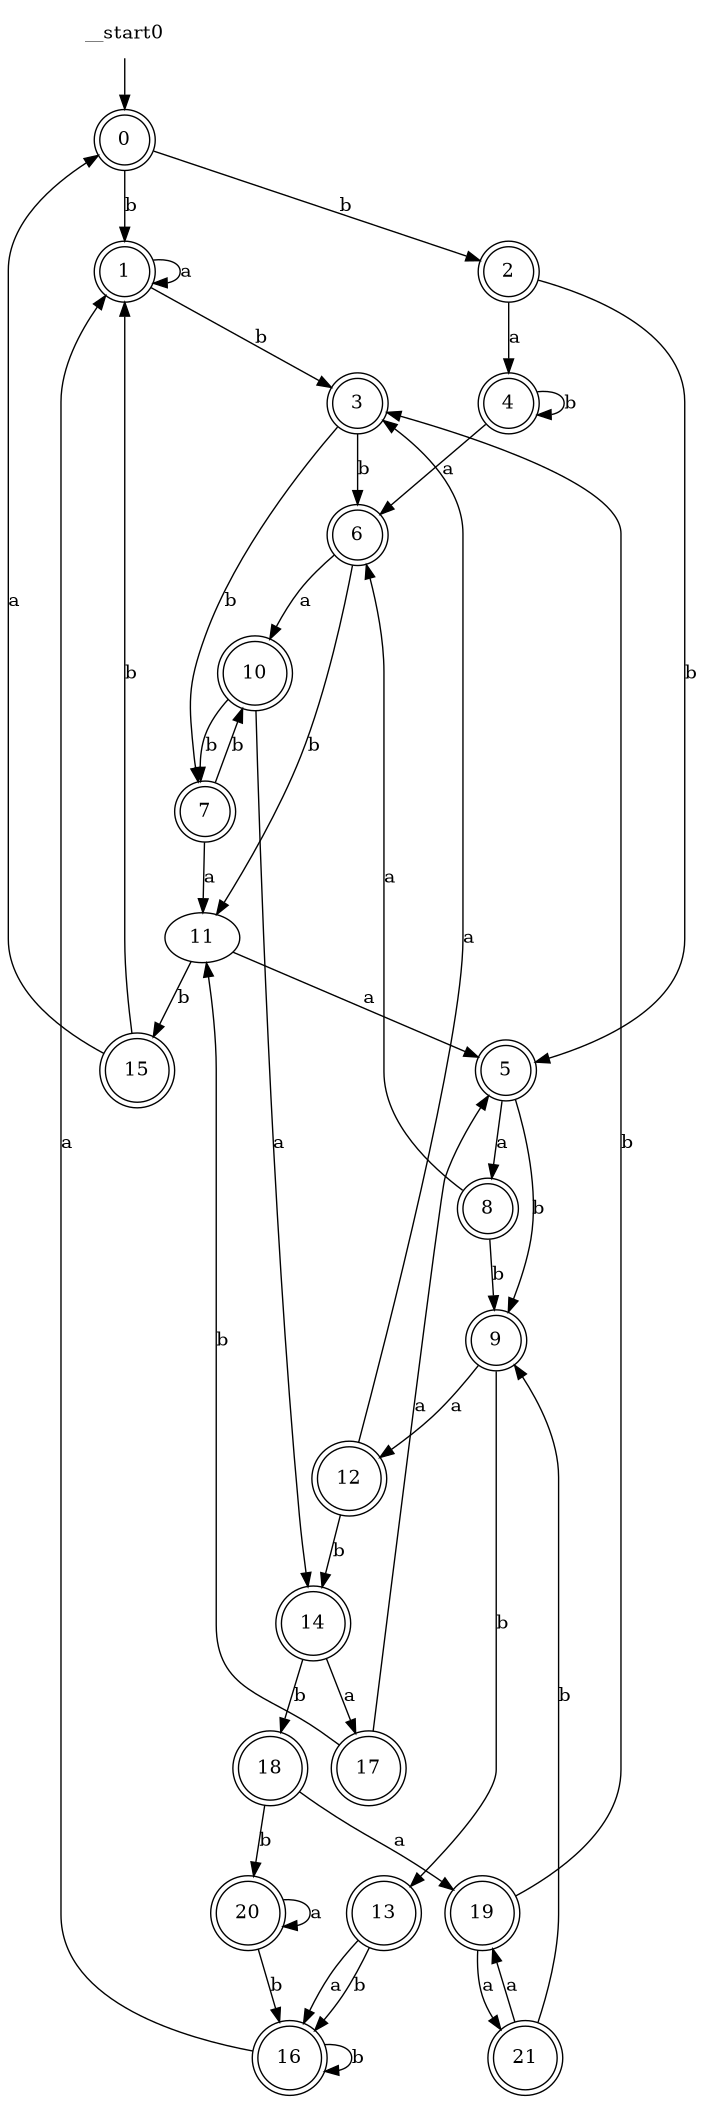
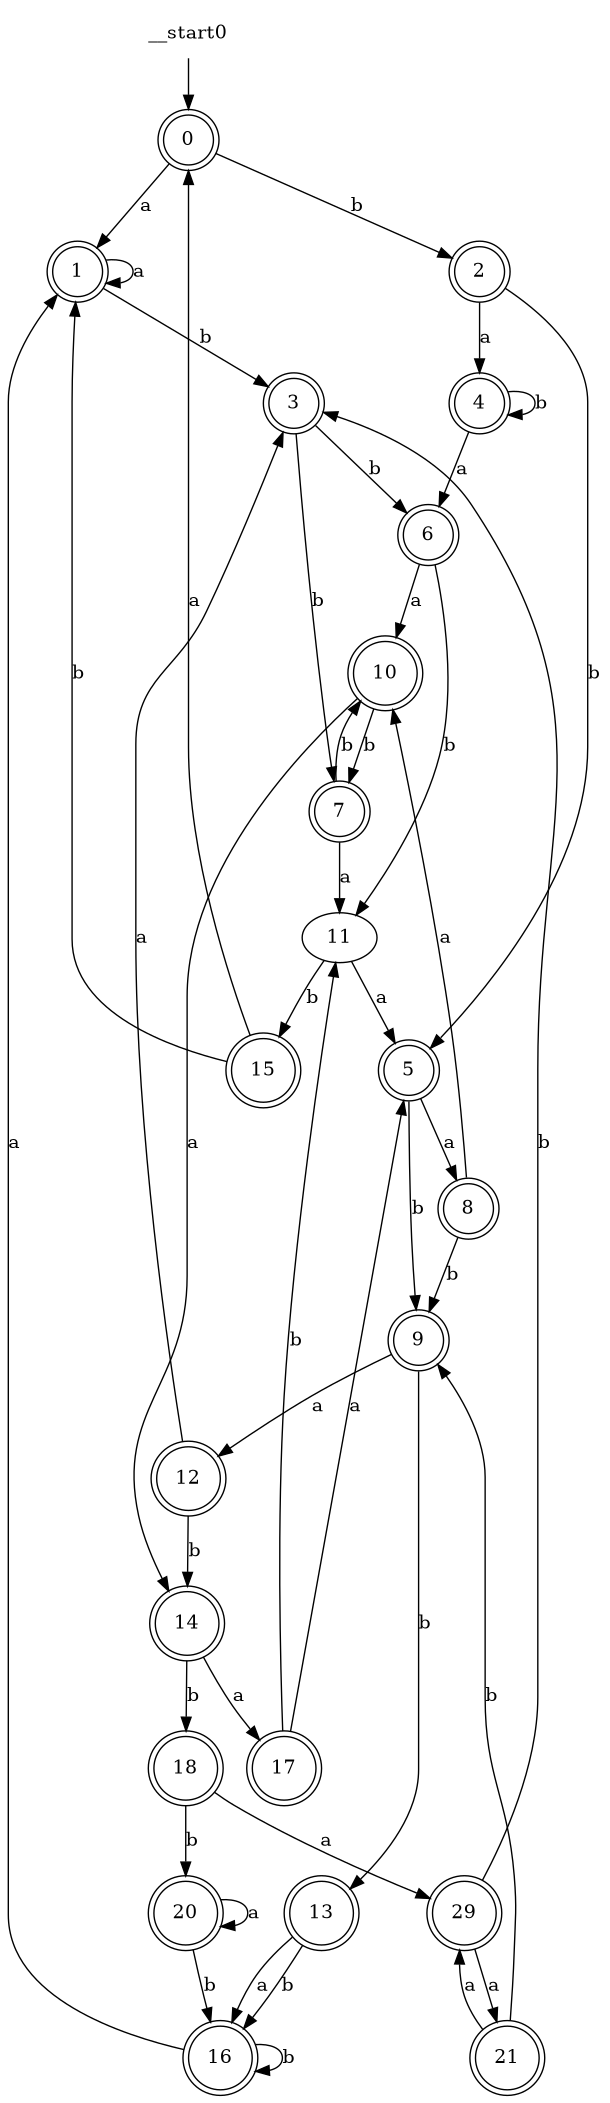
(132, 206) -> (146, 206)
(384, 898) -> (439, 949)
(482, 1913) -> (464, 1913)
